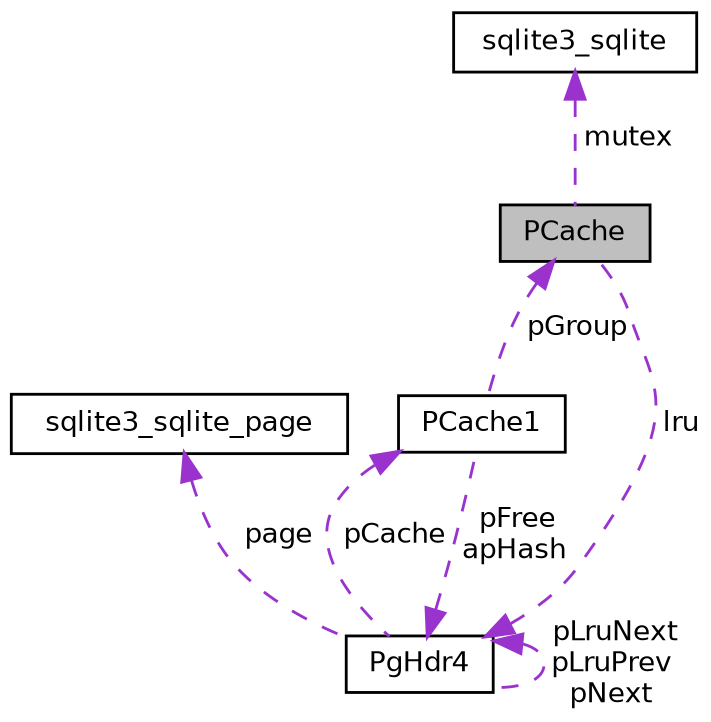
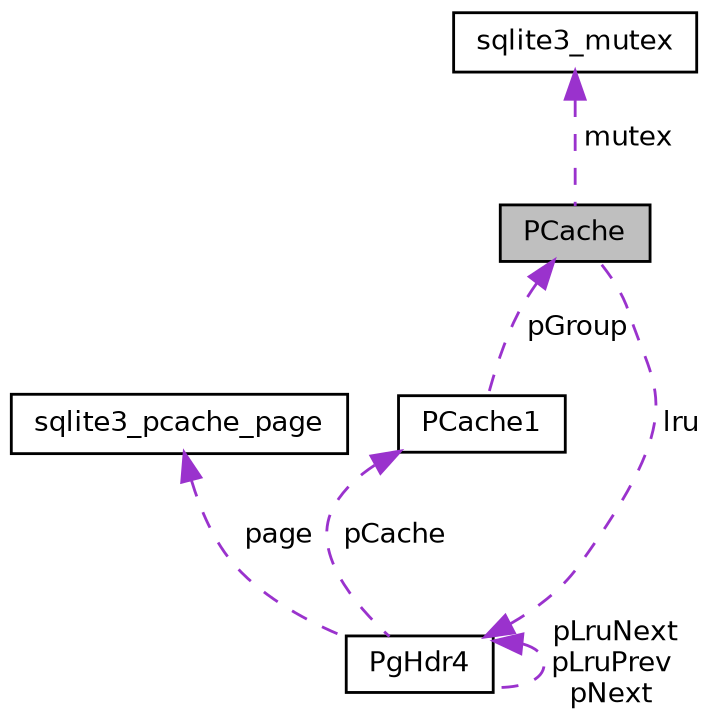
(575, 42) -> (575, 42)
(179, 424) -> (179, 424)
(457, 531) -> none
